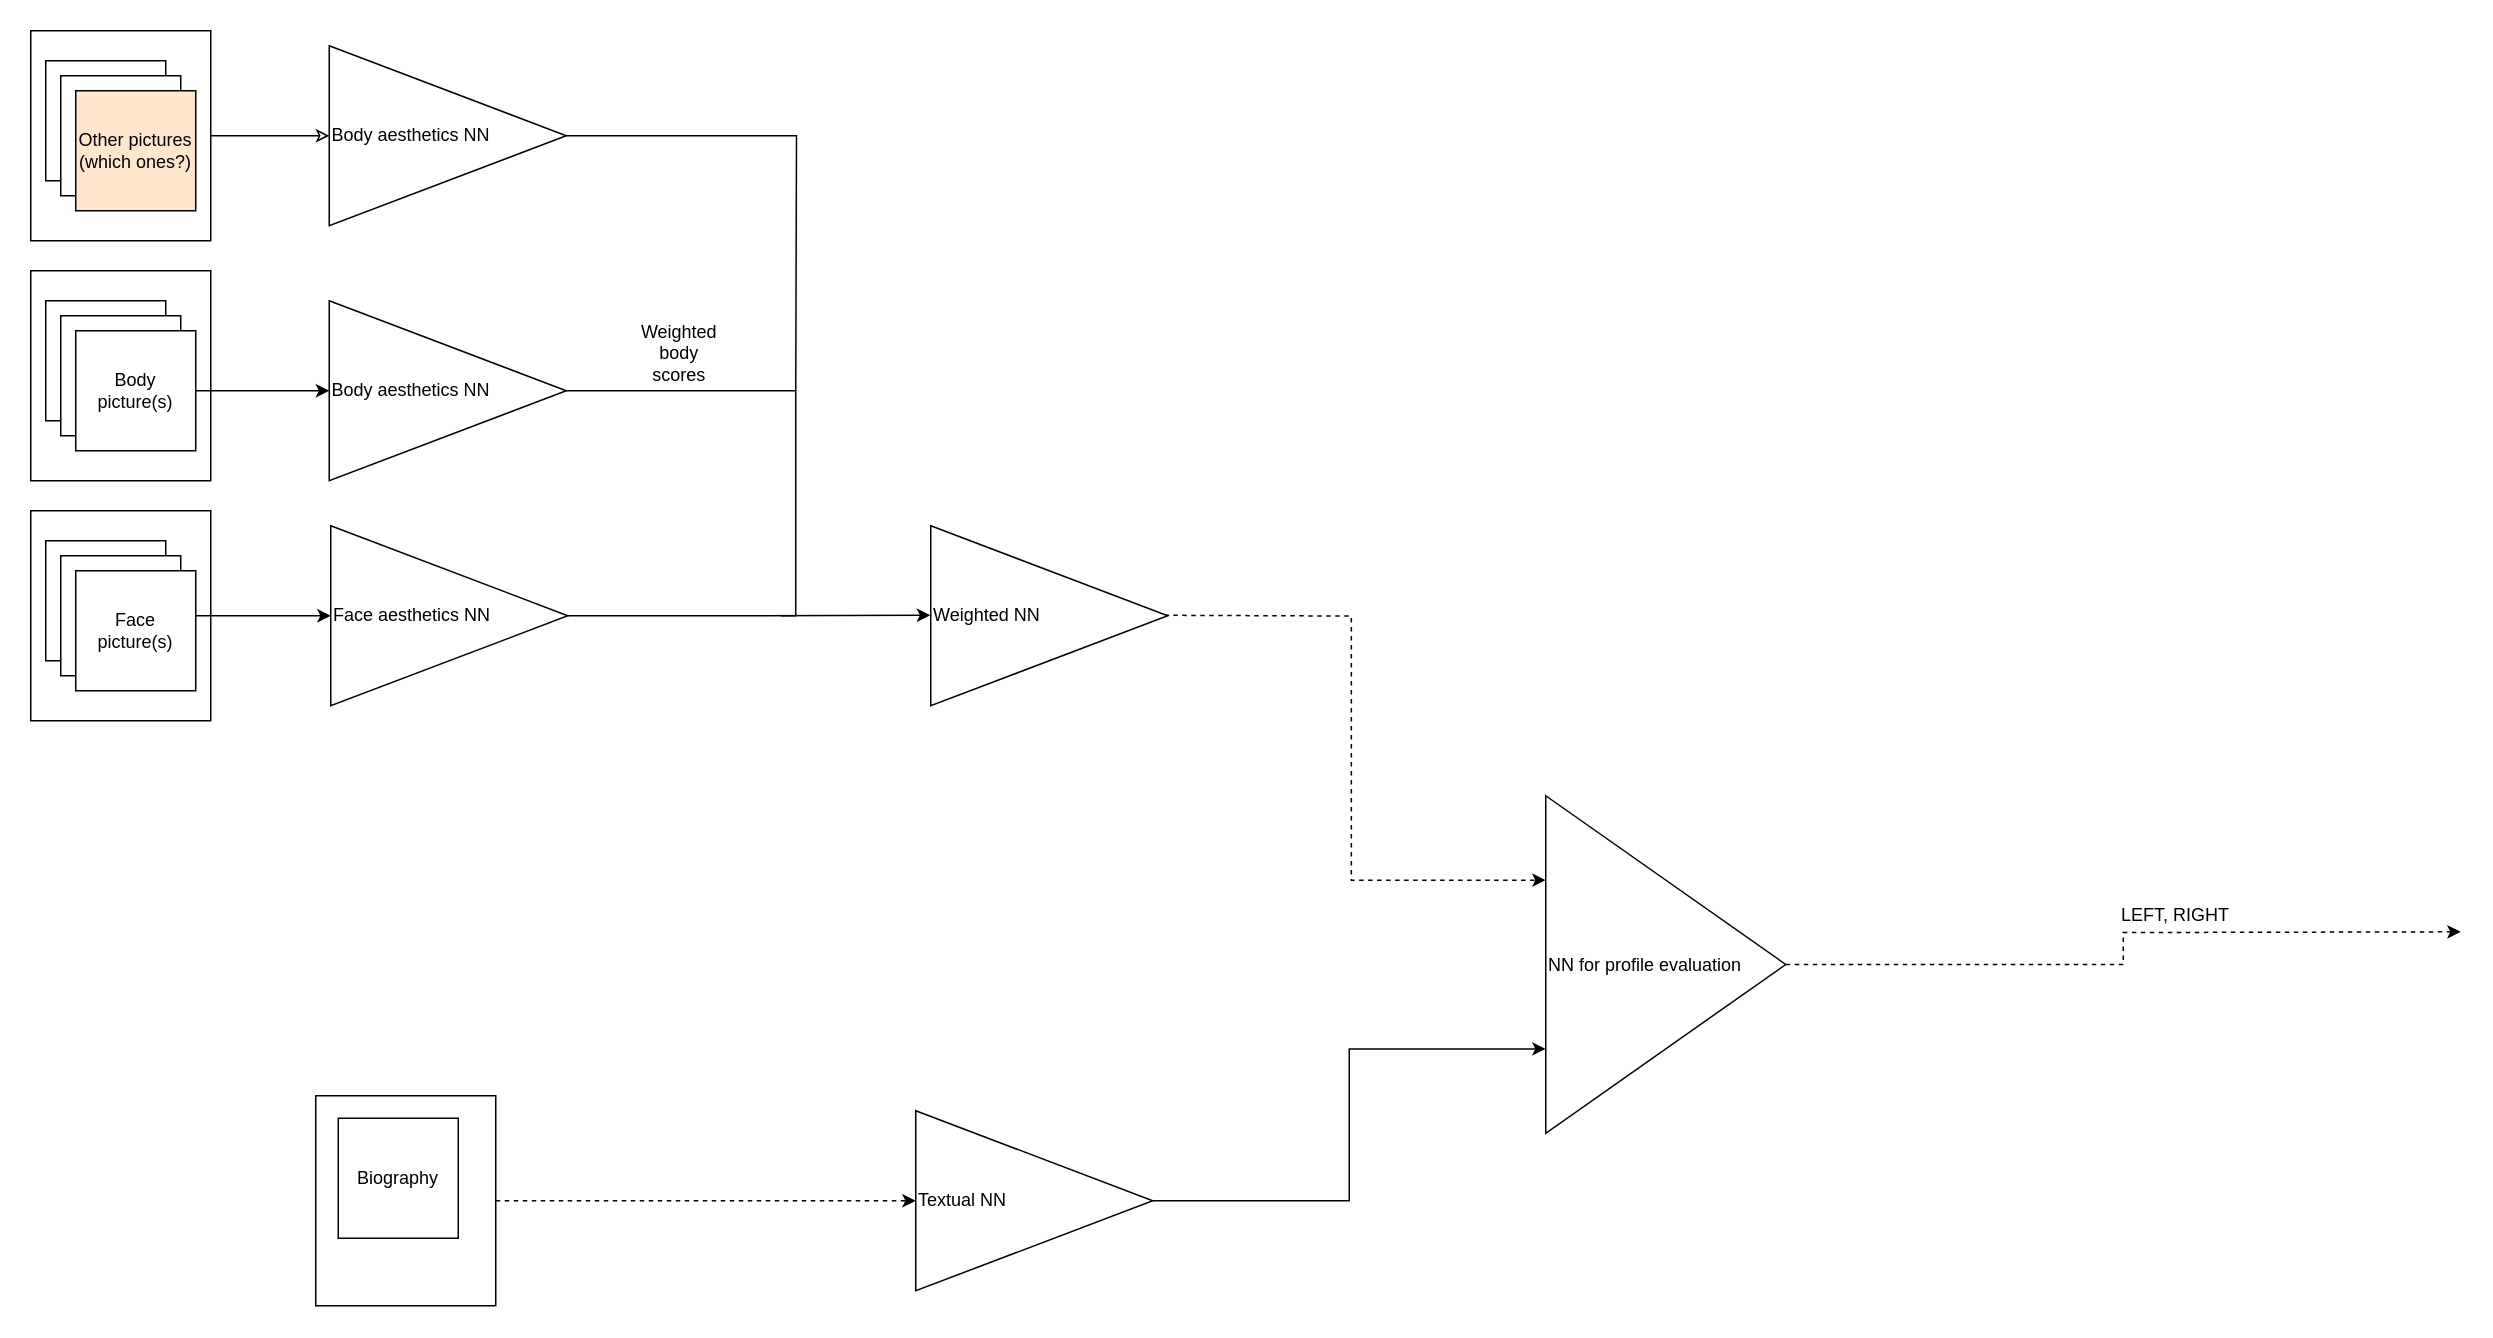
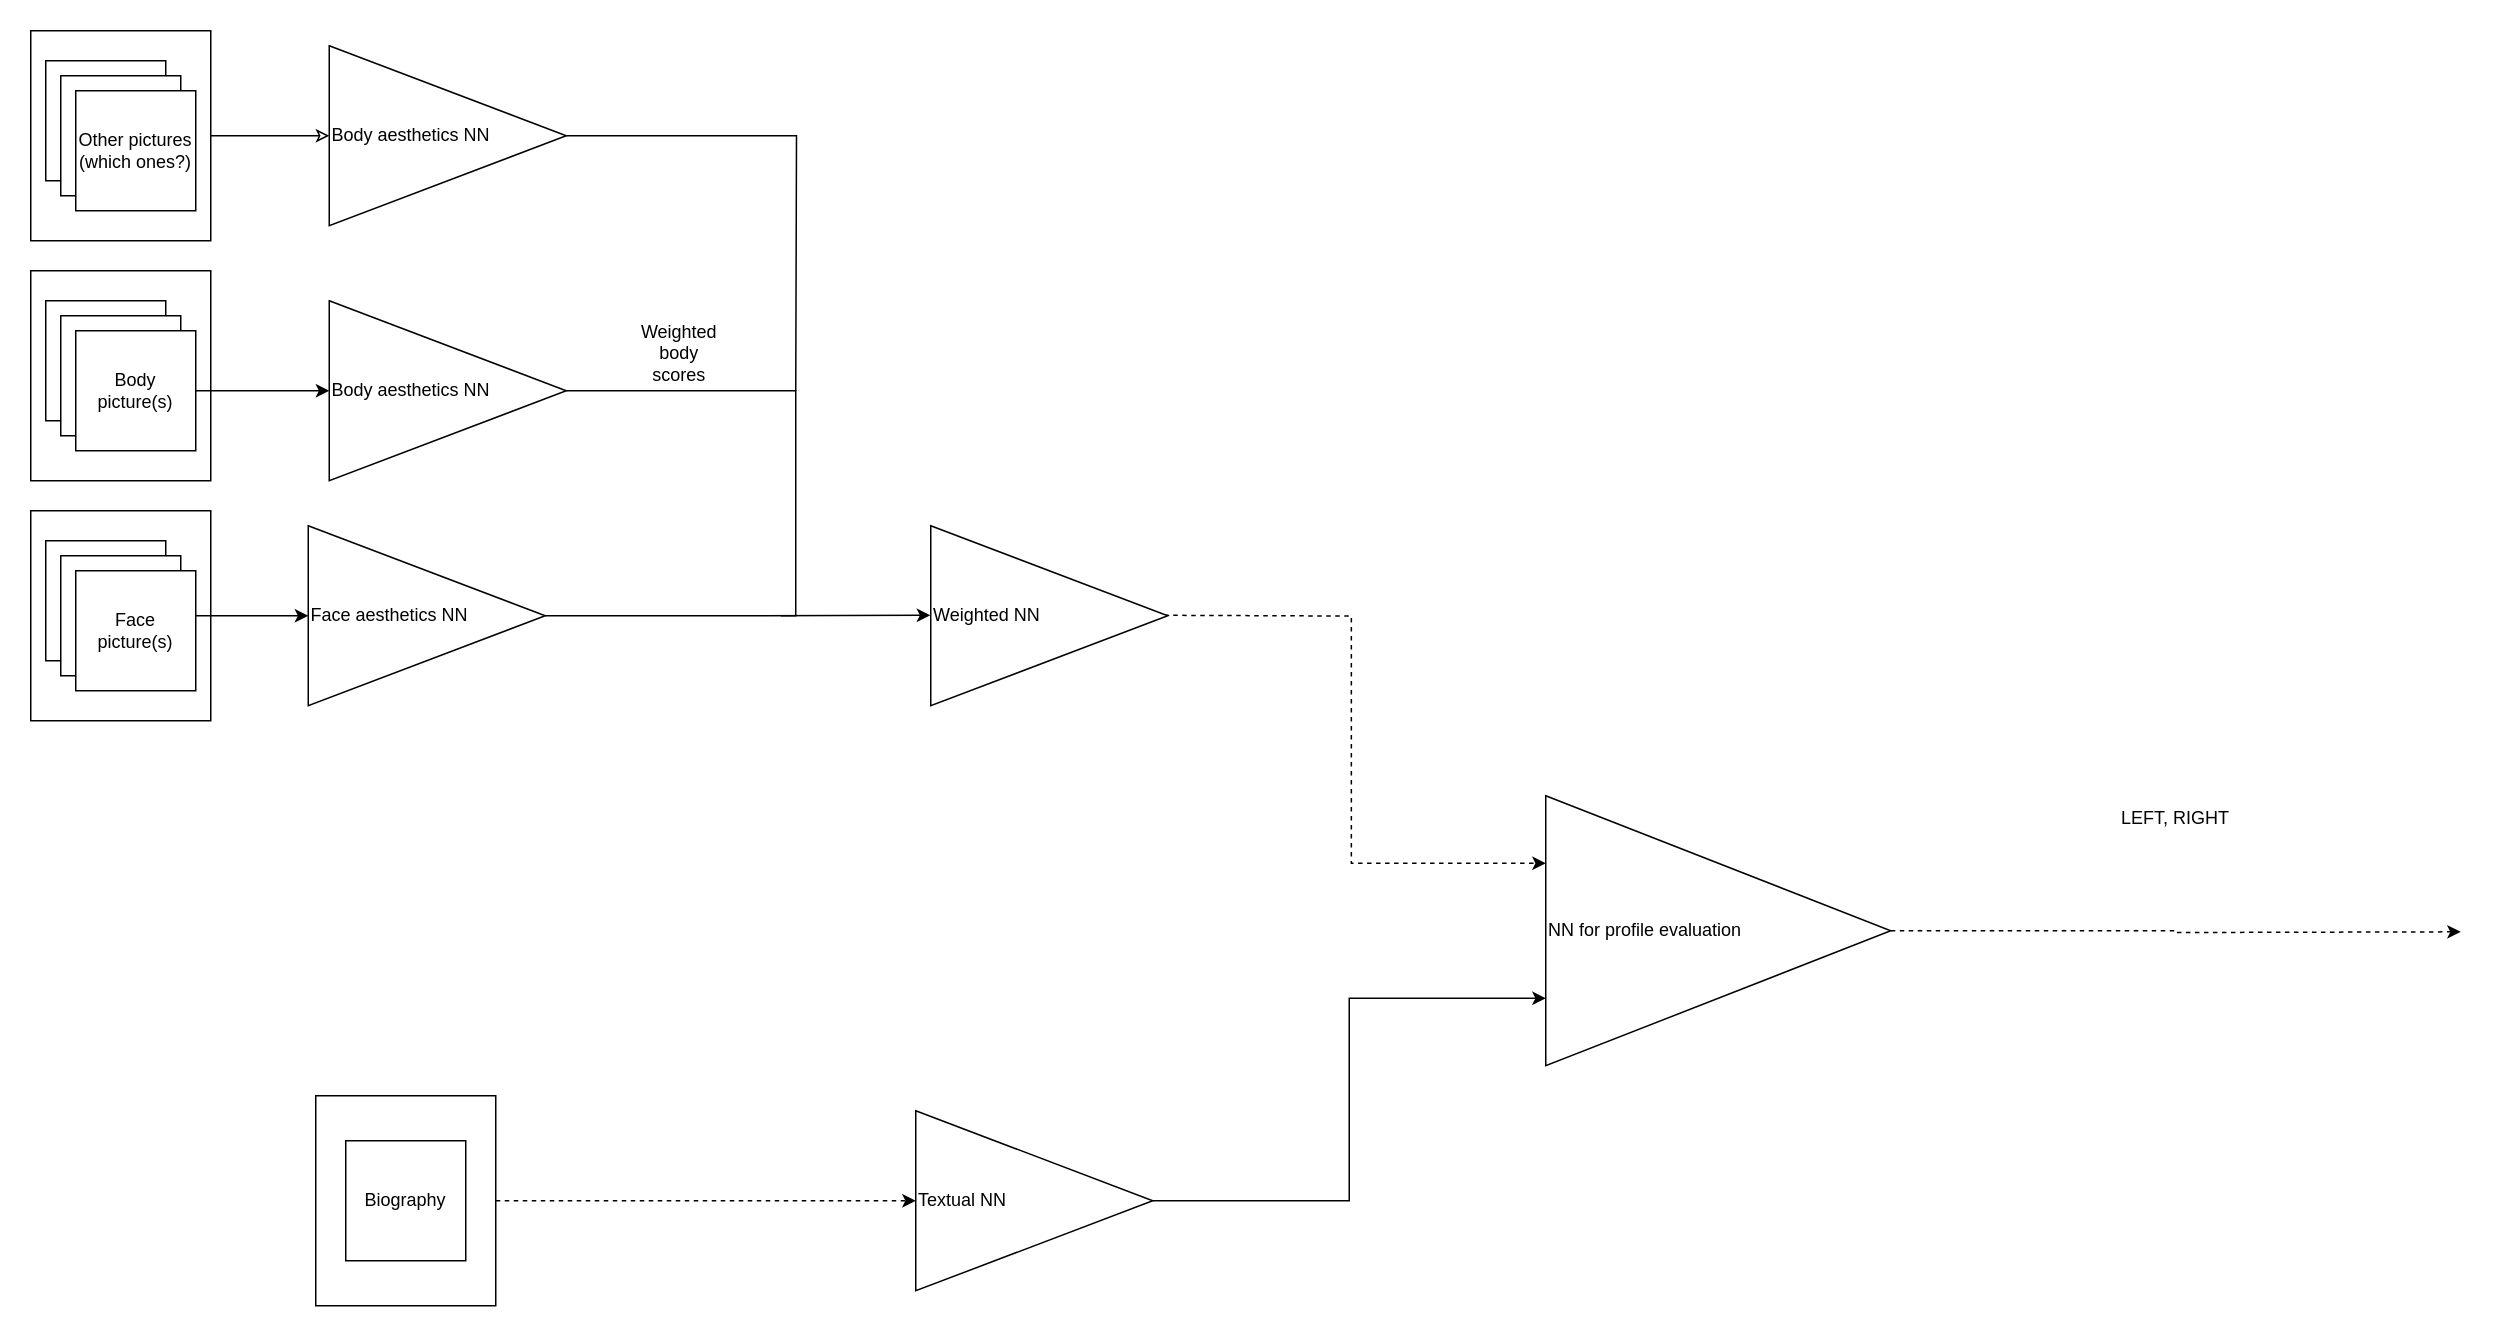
(136, 151) -> (136, 151)
(449, 616) -> (427, 616)
(2176, 916) -> (2176, 818)
(1666, 965) -> (1718, 931)
(398, 1178) -> (406, 1201)
